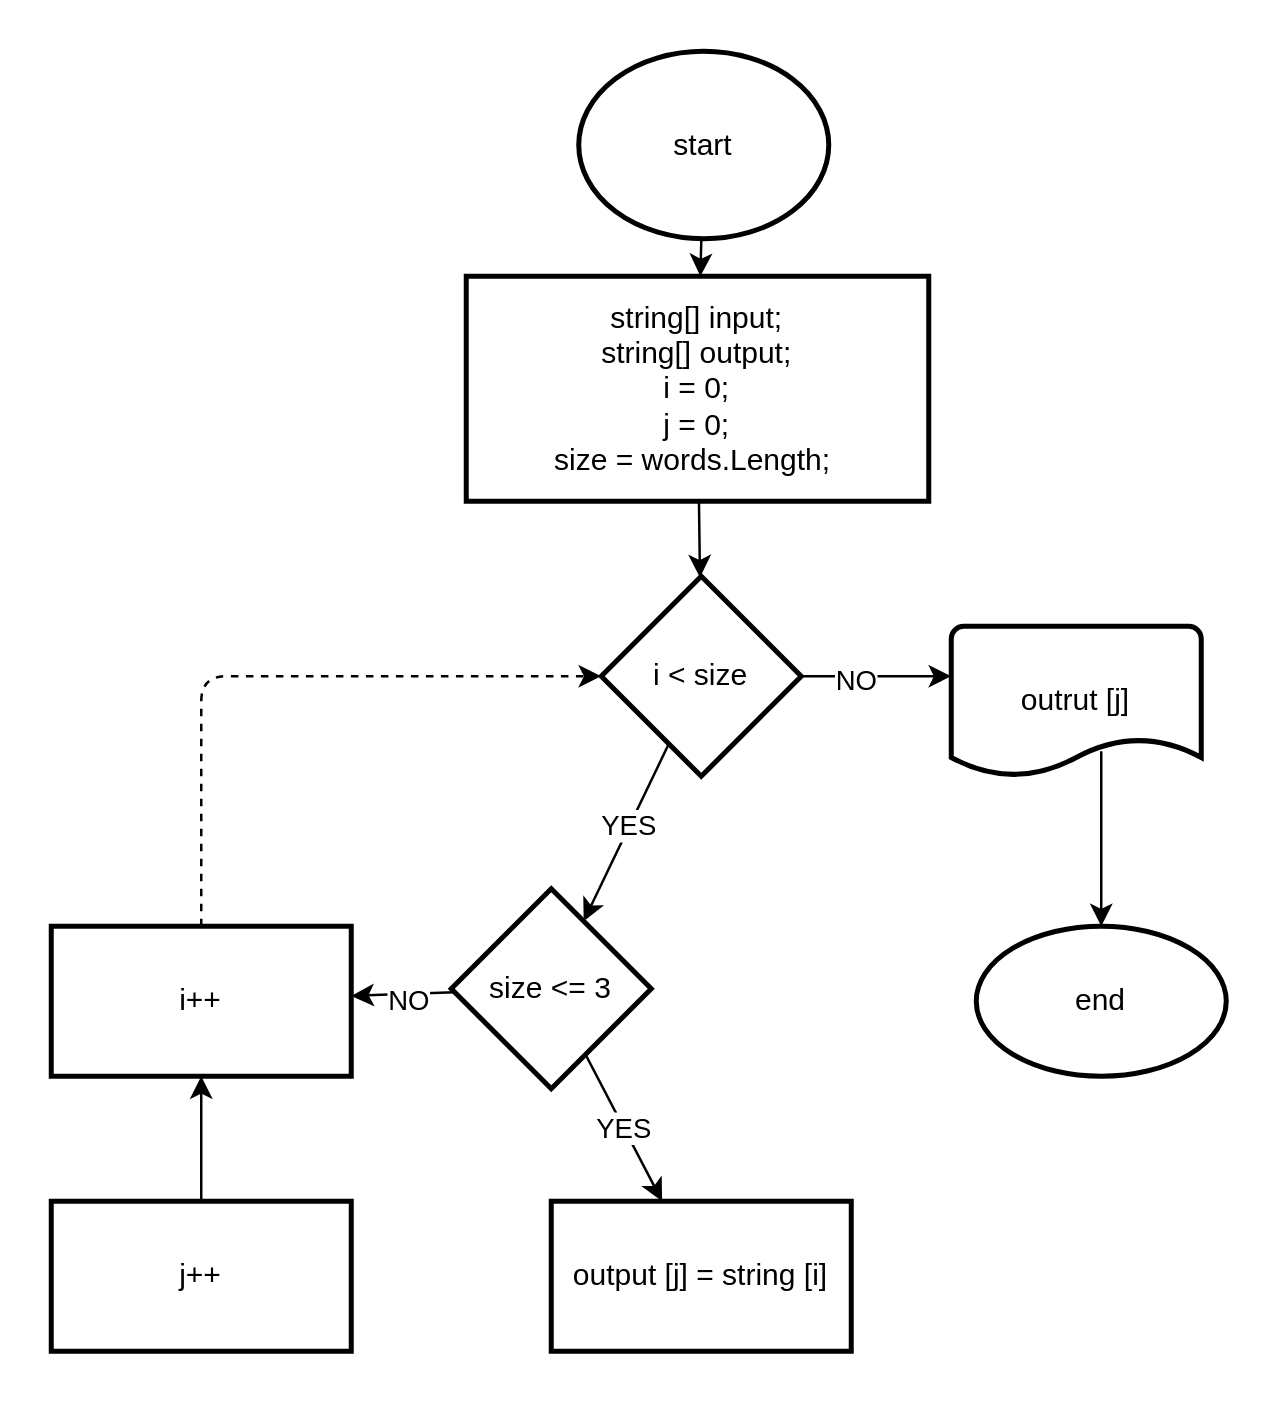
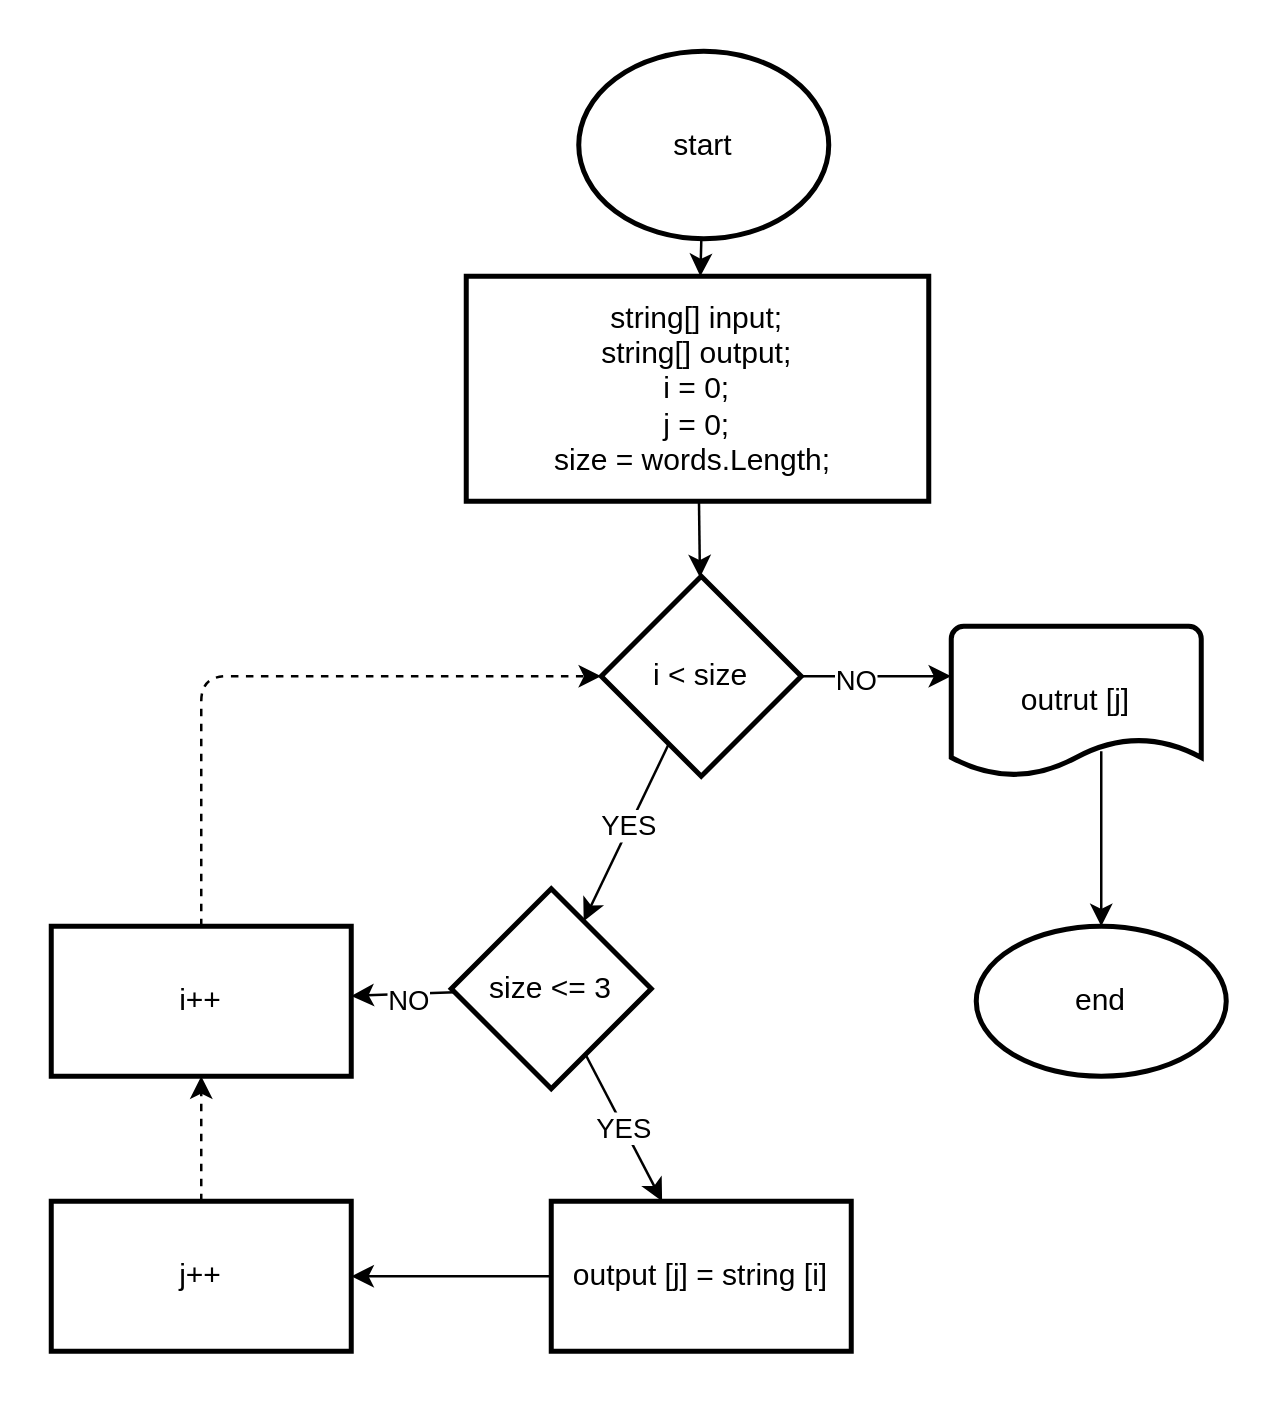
(201, 1145) -> (201, 1145)
none -> (459, 1276)
